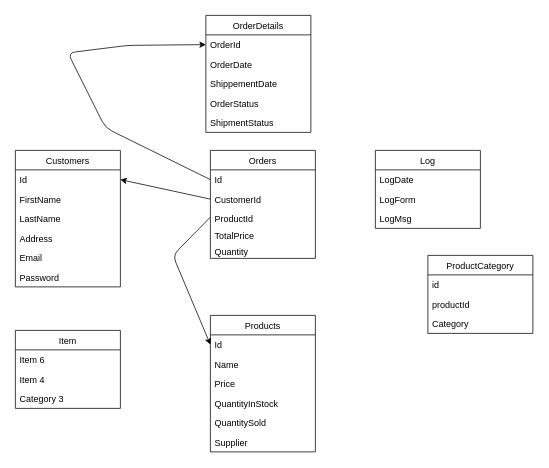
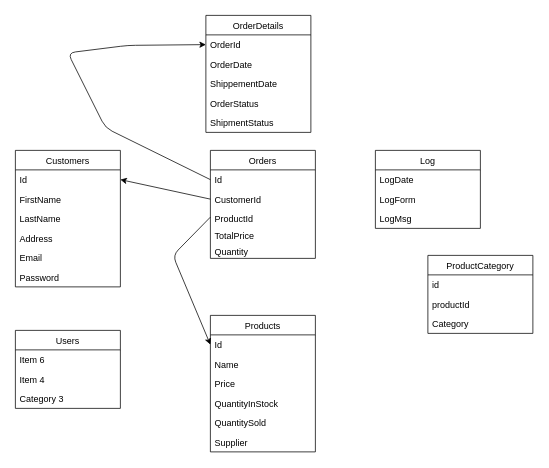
(68, 341) -> (68, 341)
